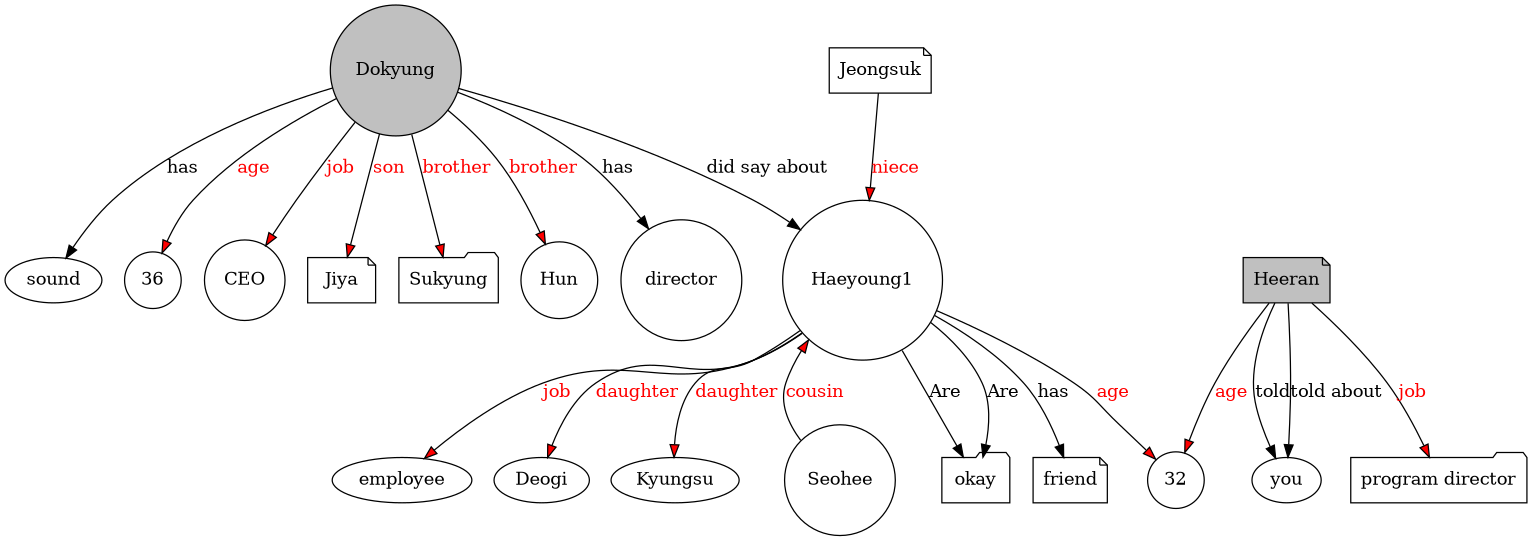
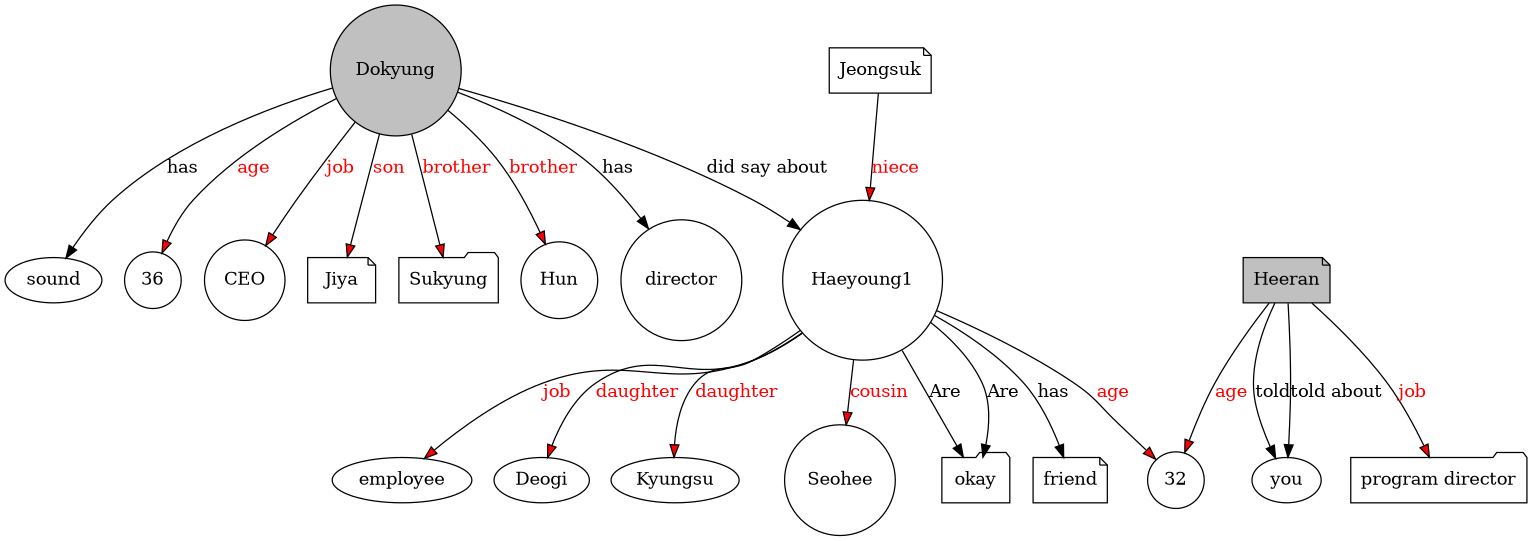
(784, 396) -> (851, 386)
